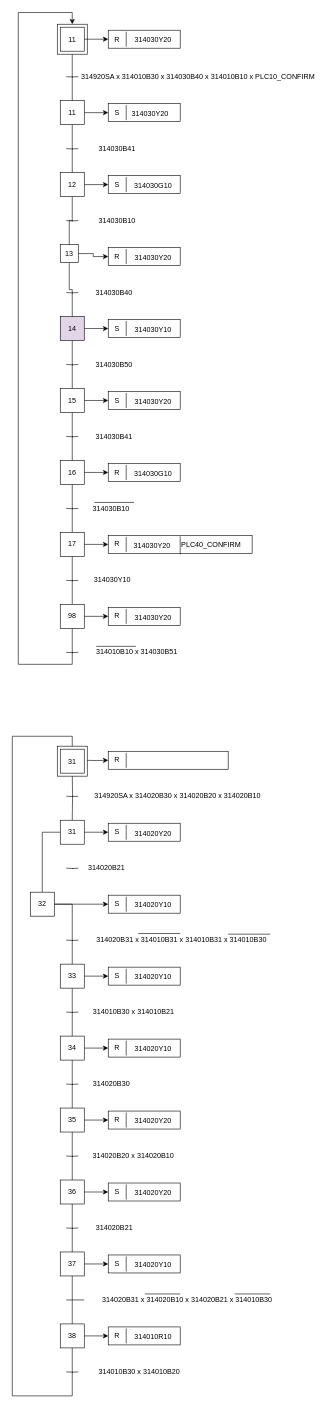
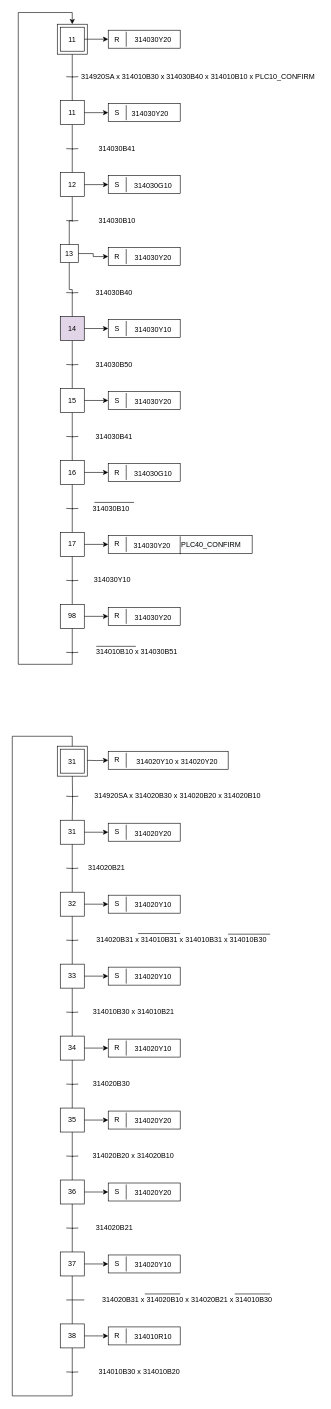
none -> (177, 761)
(42, 905) -> (72, 905)
